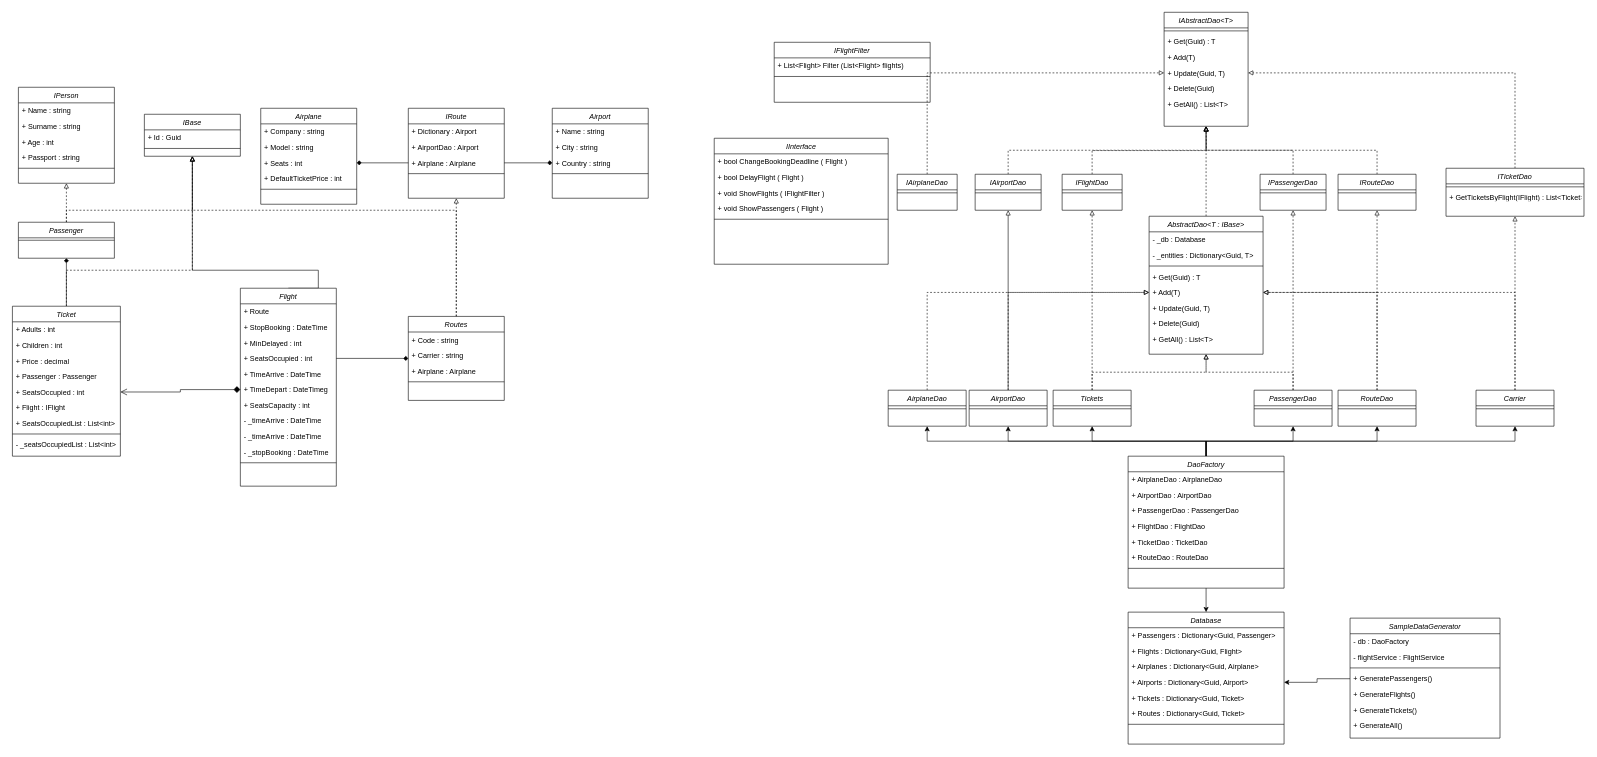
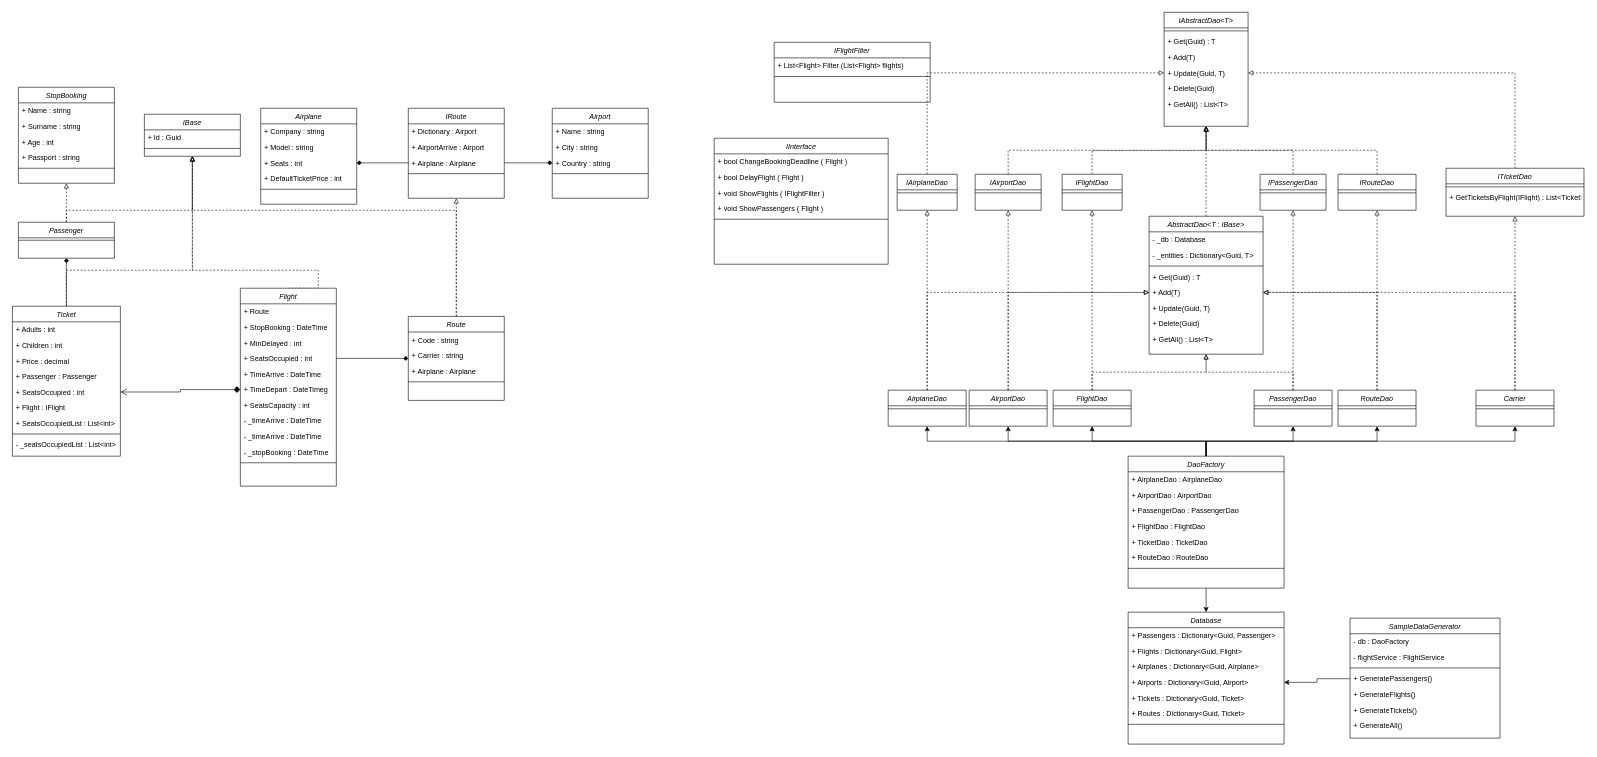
(66, 95) -> (66, 95)
(450, 148) -> (455, 148)
none -> (927, 253)
(1008, 253) -> (1008, 253)
(266, 270) -> (266, 270)
(456, 325) -> (456, 325)
(1092, 398) -> (1092, 398)
